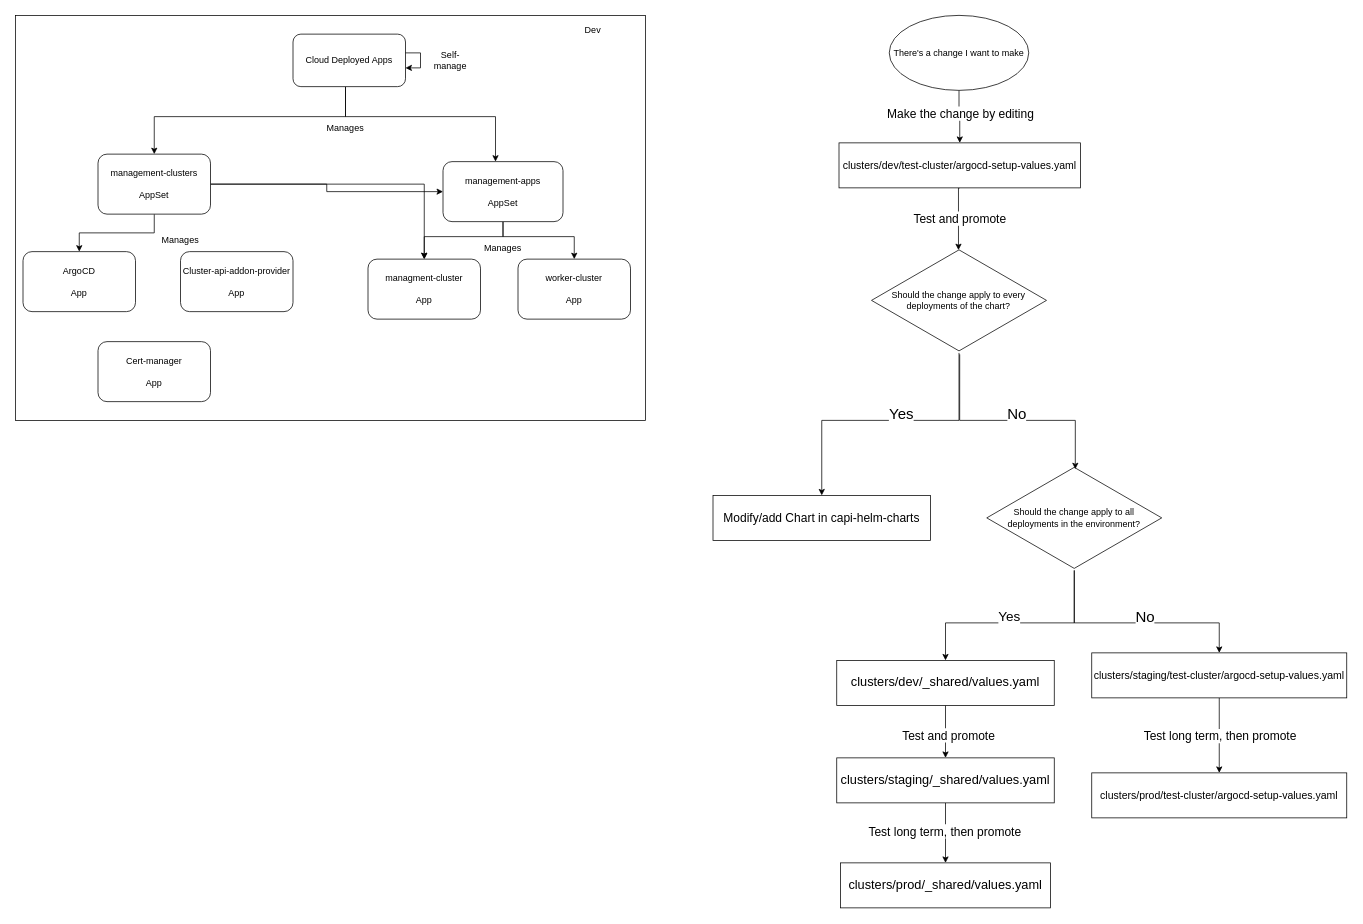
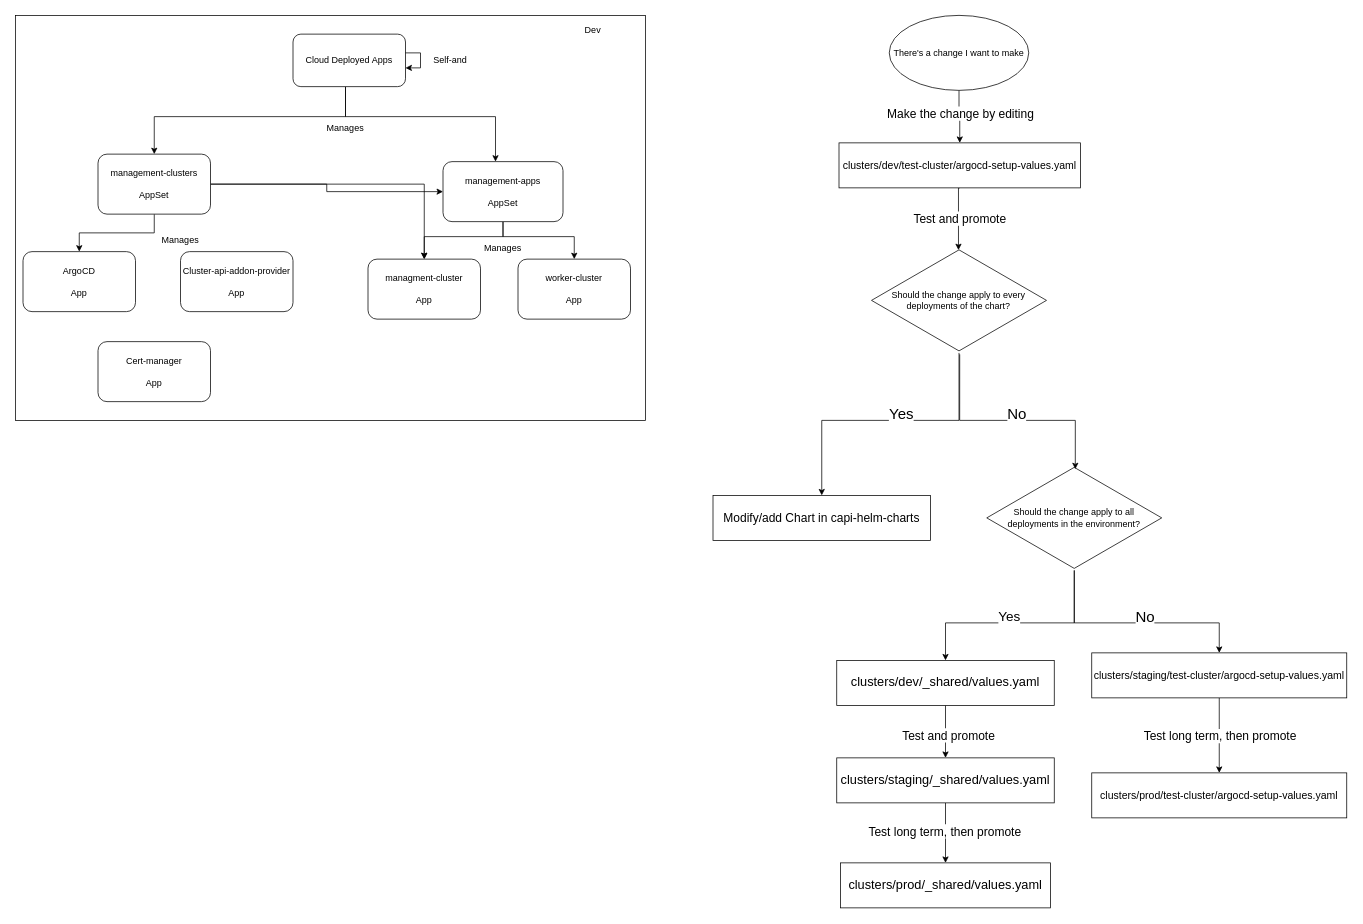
(450, 60) -> (450, 60)
